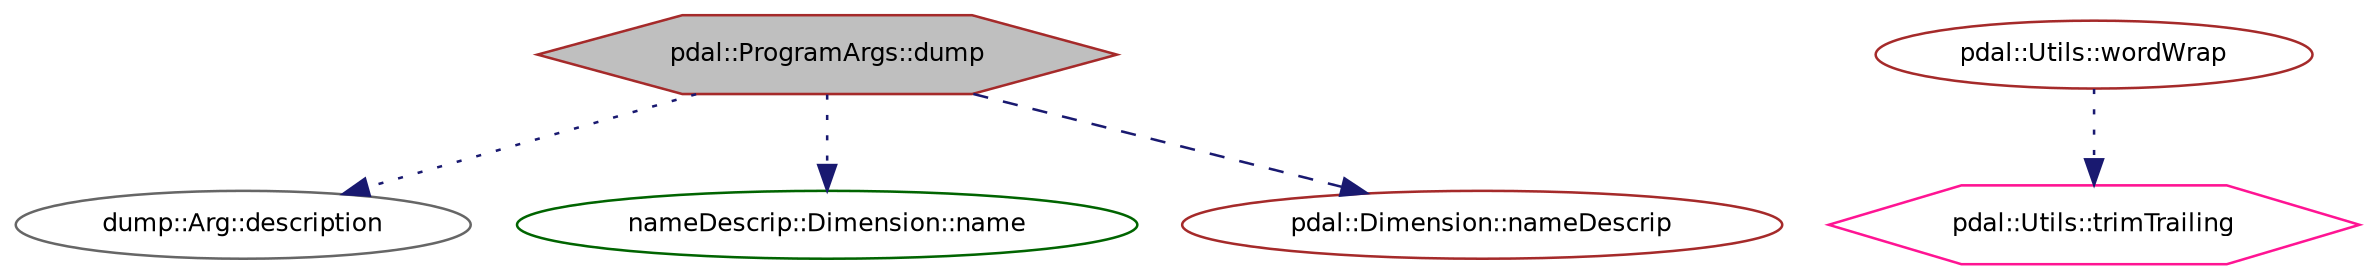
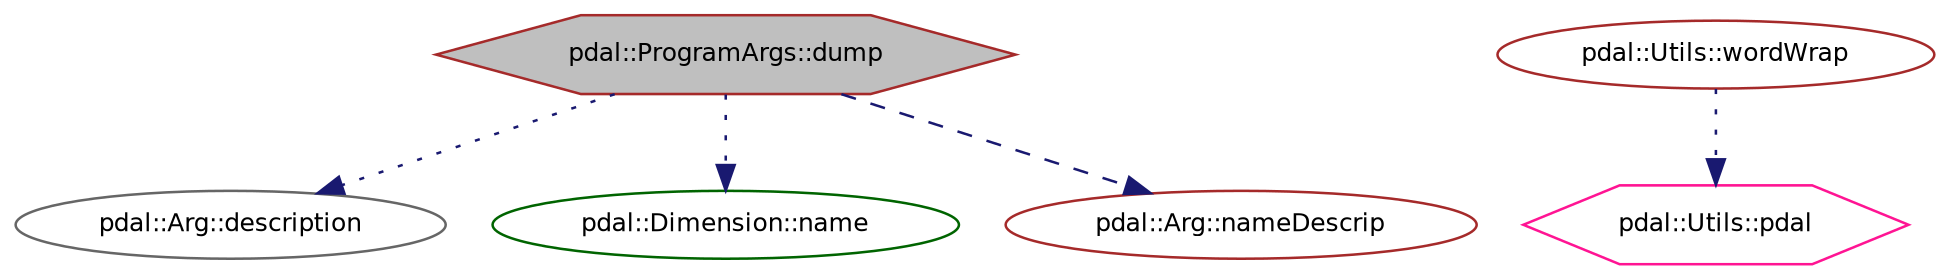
(243, 225) -> (231, 225)
(827, 225) -> (726, 225)
(1482, 225) -> (1241, 225)
(2094, 225) -> (1716, 225)
